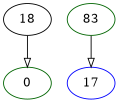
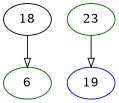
(91, 19) -> (91, 19)
(27, 83) -> (27, 83)
(91, 83) -> (91, 83)
